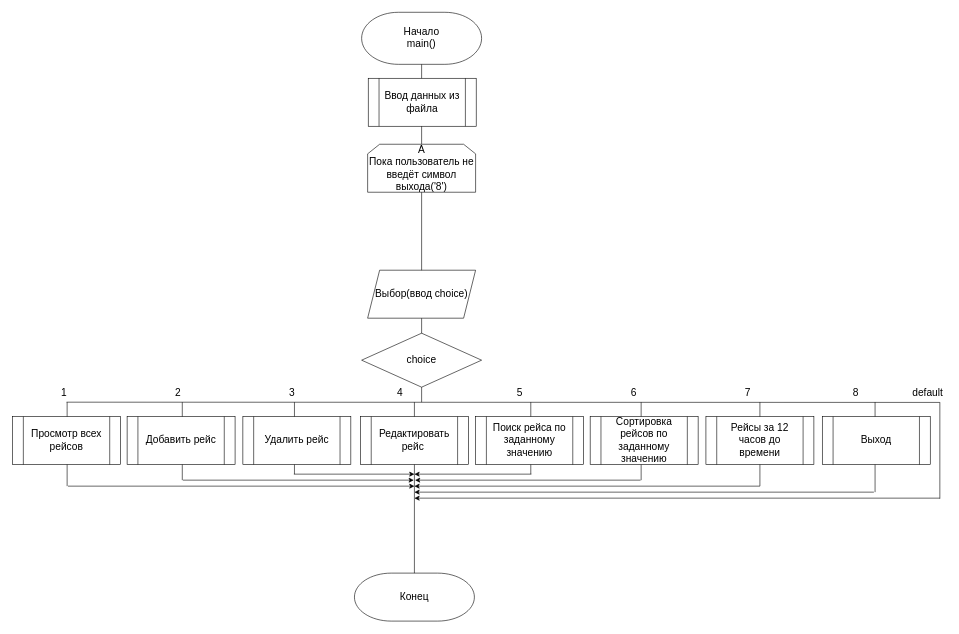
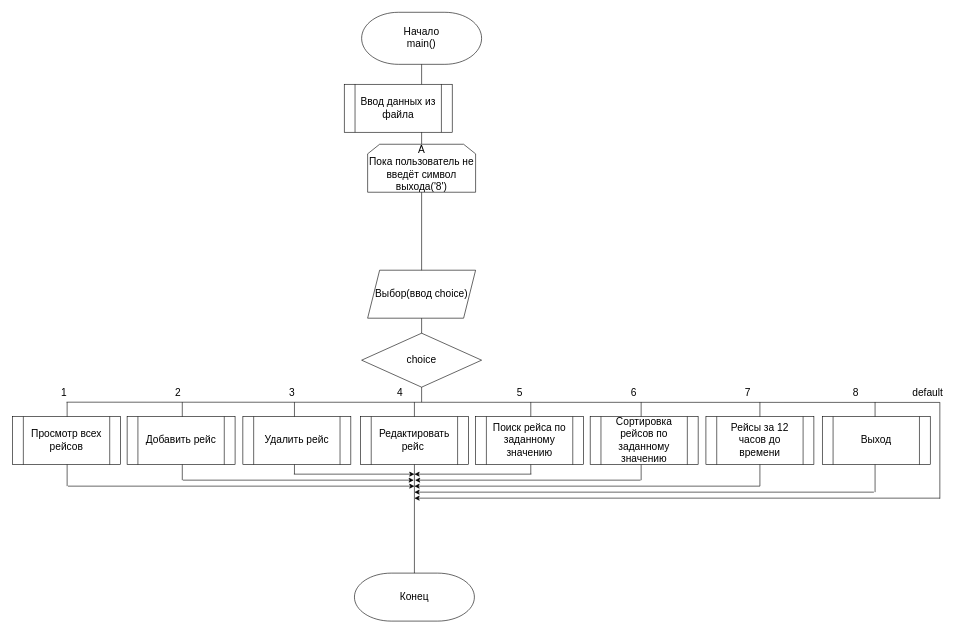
(422, 102) -> (398, 108)
